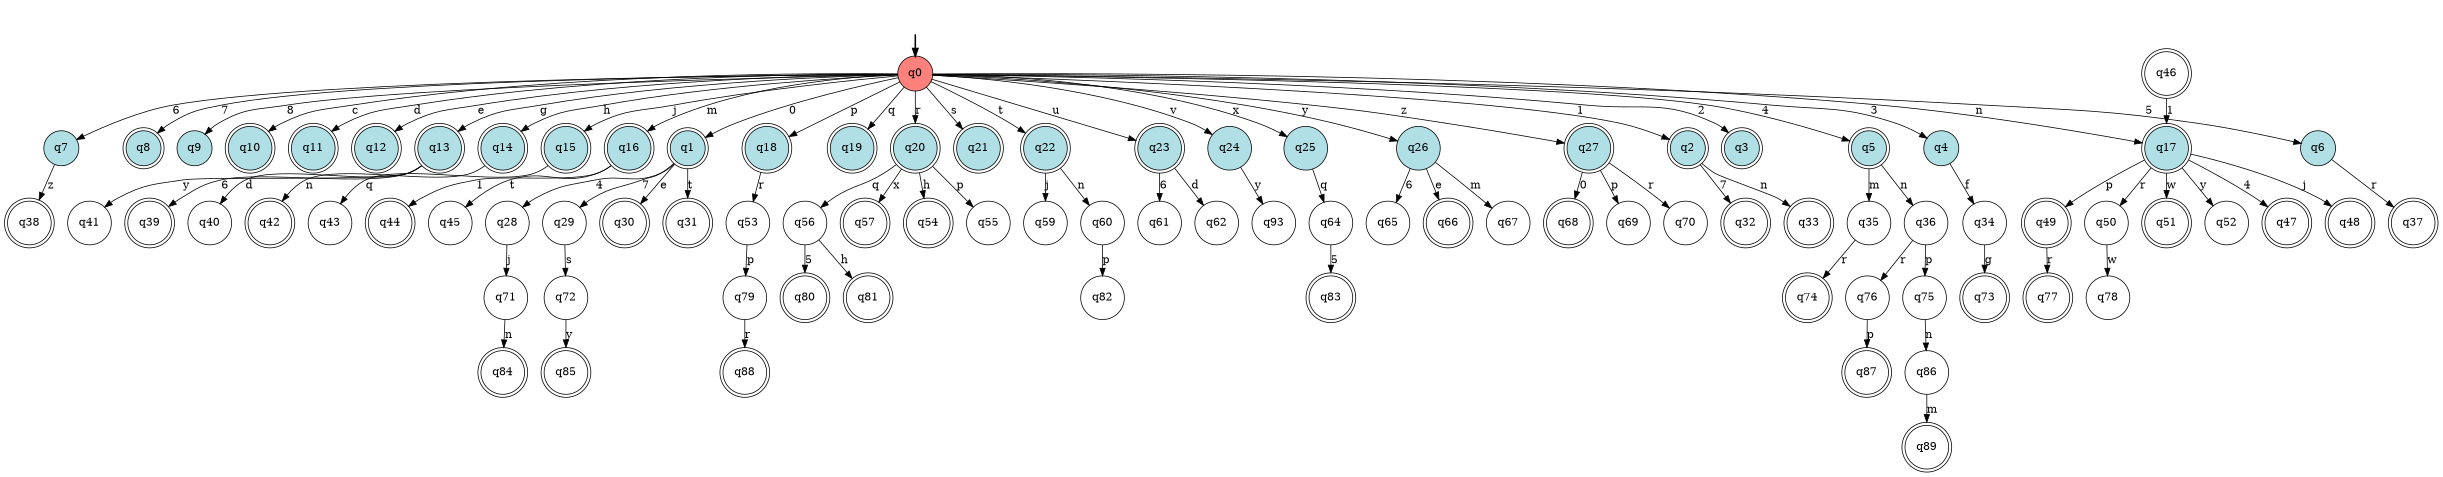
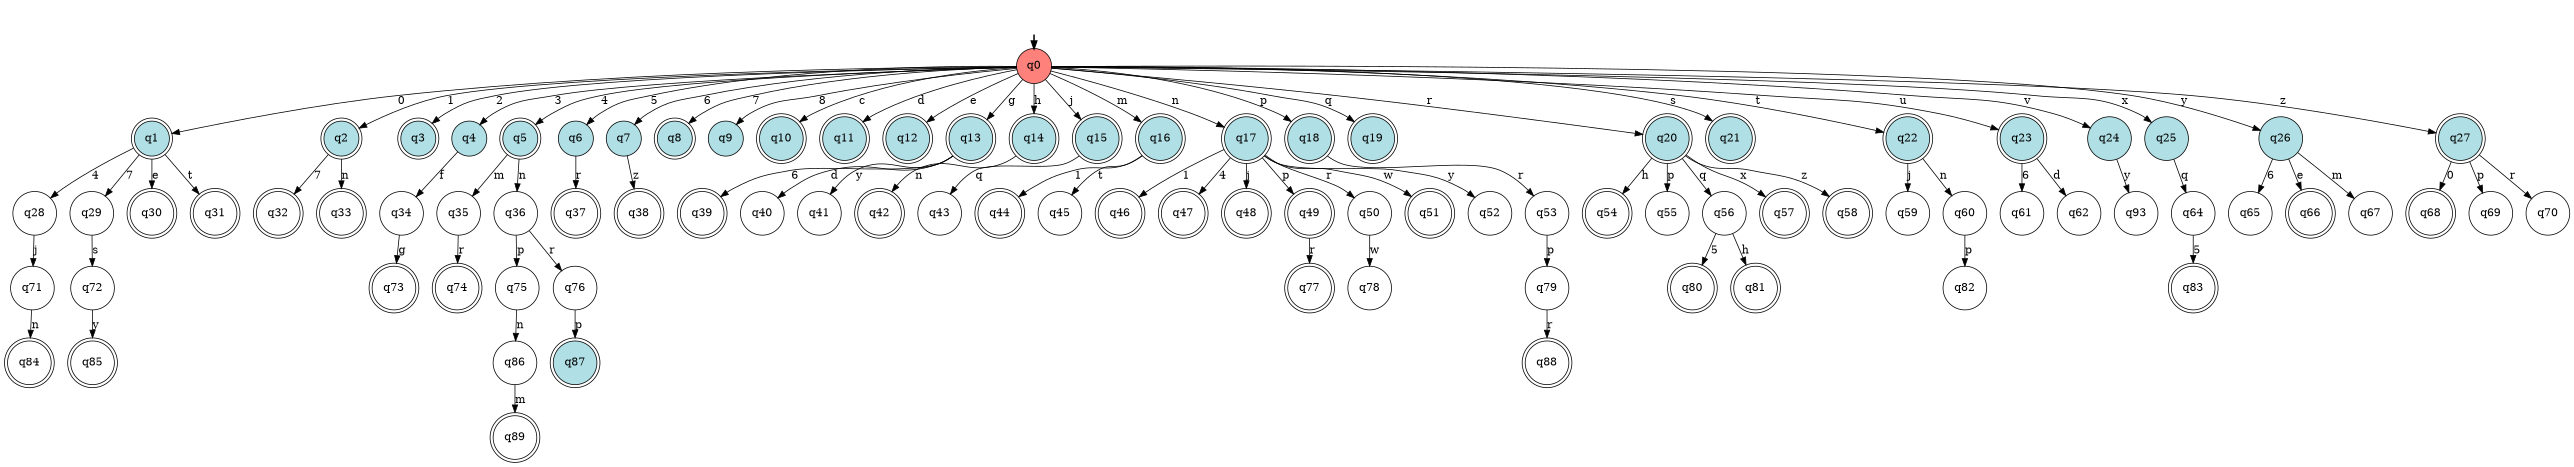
(2167, 107) -> (1184, 170)
none -> (1848, 213)
(1867, 372) -> (575, 363)
